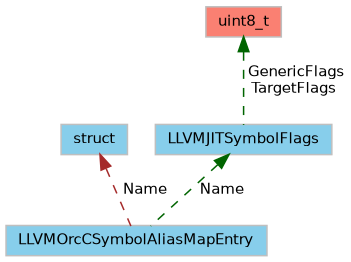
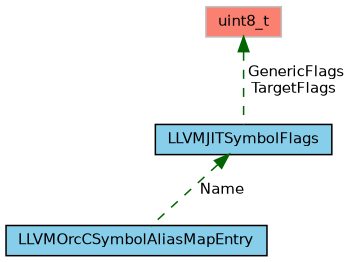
(94, 140) -> none
(244, 140) -> (244, 140)
(137, 241) -> (137, 241)
